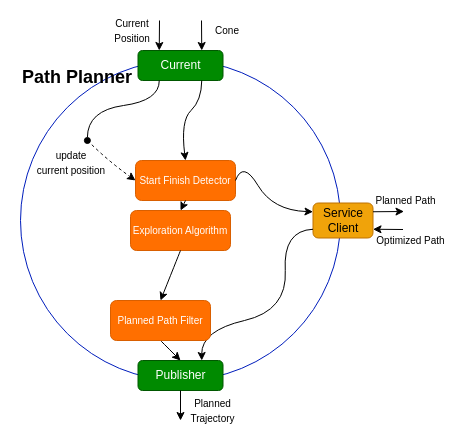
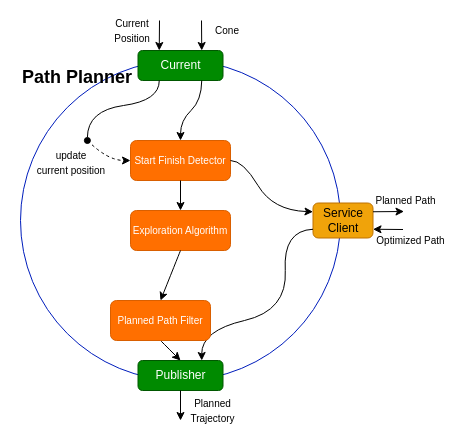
(186, 181) -> (181, 161)
